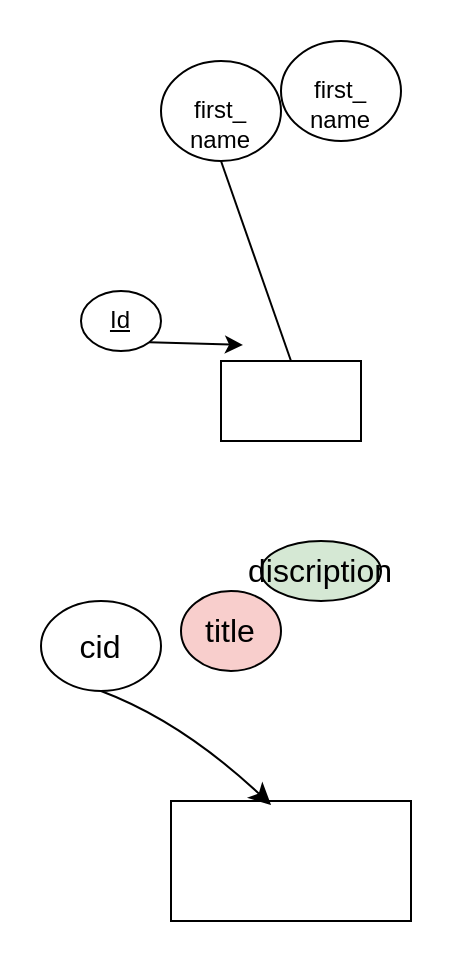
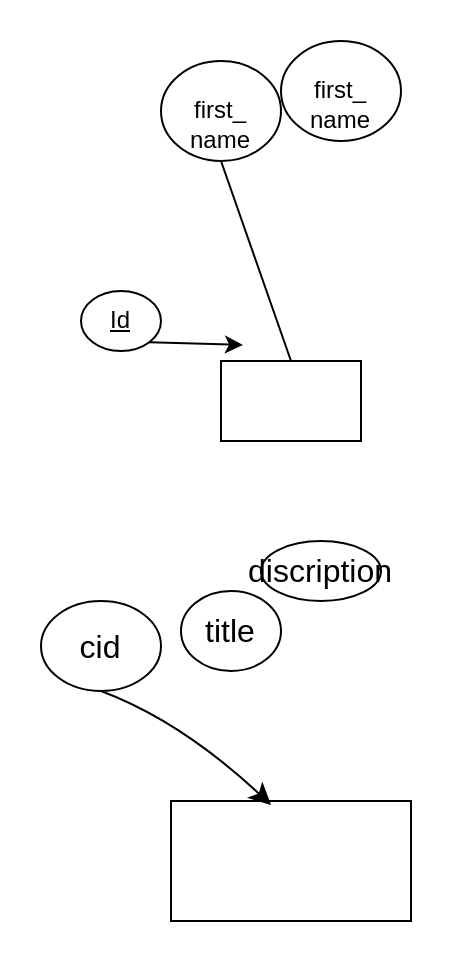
(321, 571) -> (321, 571)
(231, 631) -> (231, 631)
